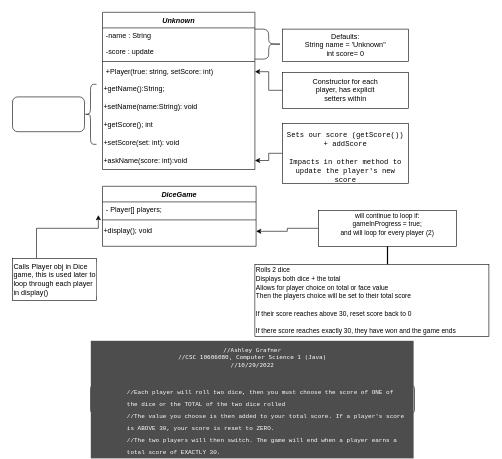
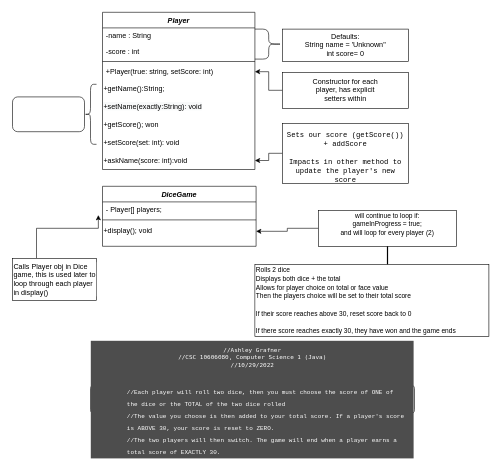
(178, 20) -> (178, 20)
(133, 52) -> (126, 52)
(149, 107) -> (154, 107)
(130, 125) -> (131, 125)
